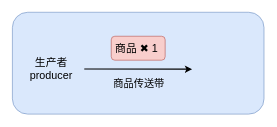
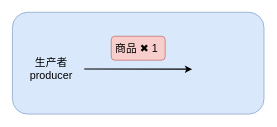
(139, 84) -> none
